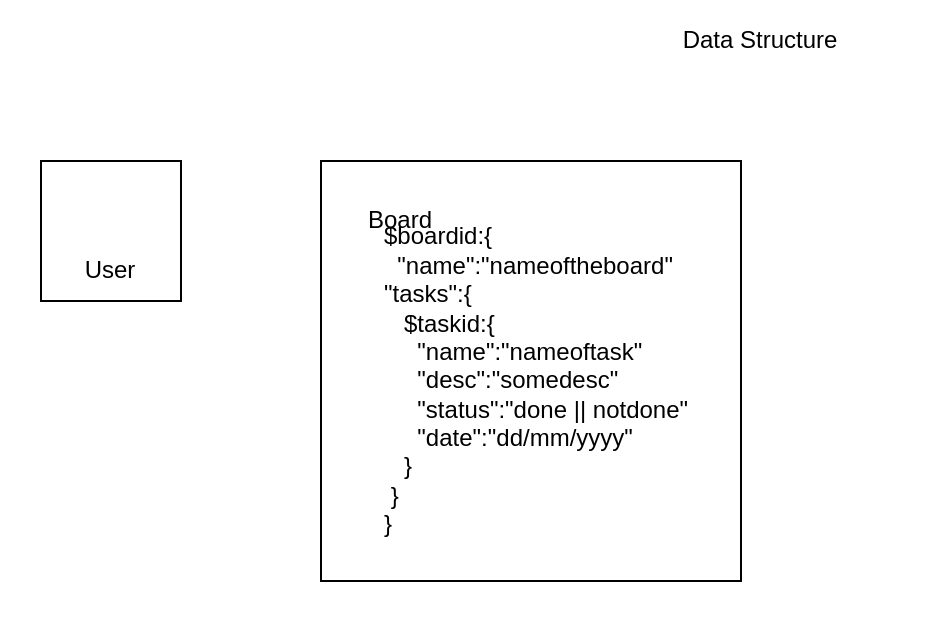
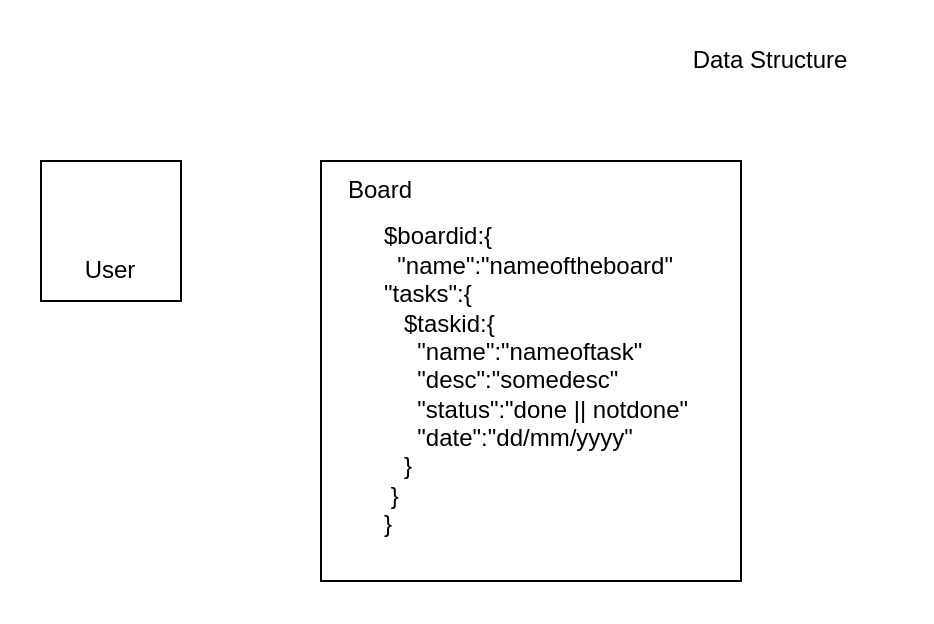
(761, 41) -> (771, 61)
(401, 221) -> (381, 191)
